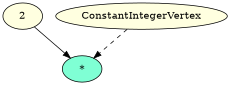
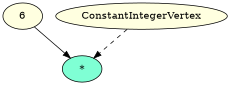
(23, 16) -> (23, 16)
